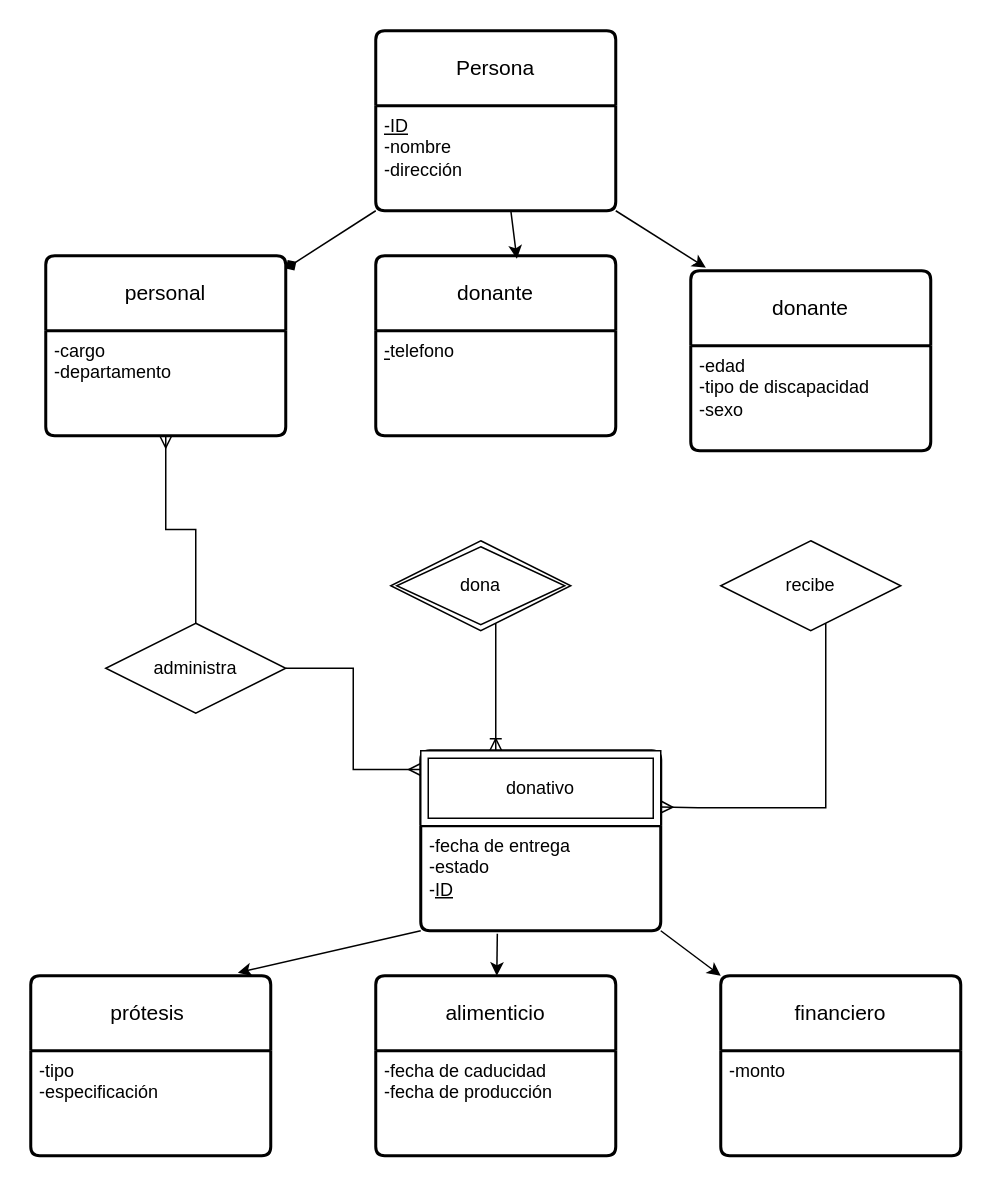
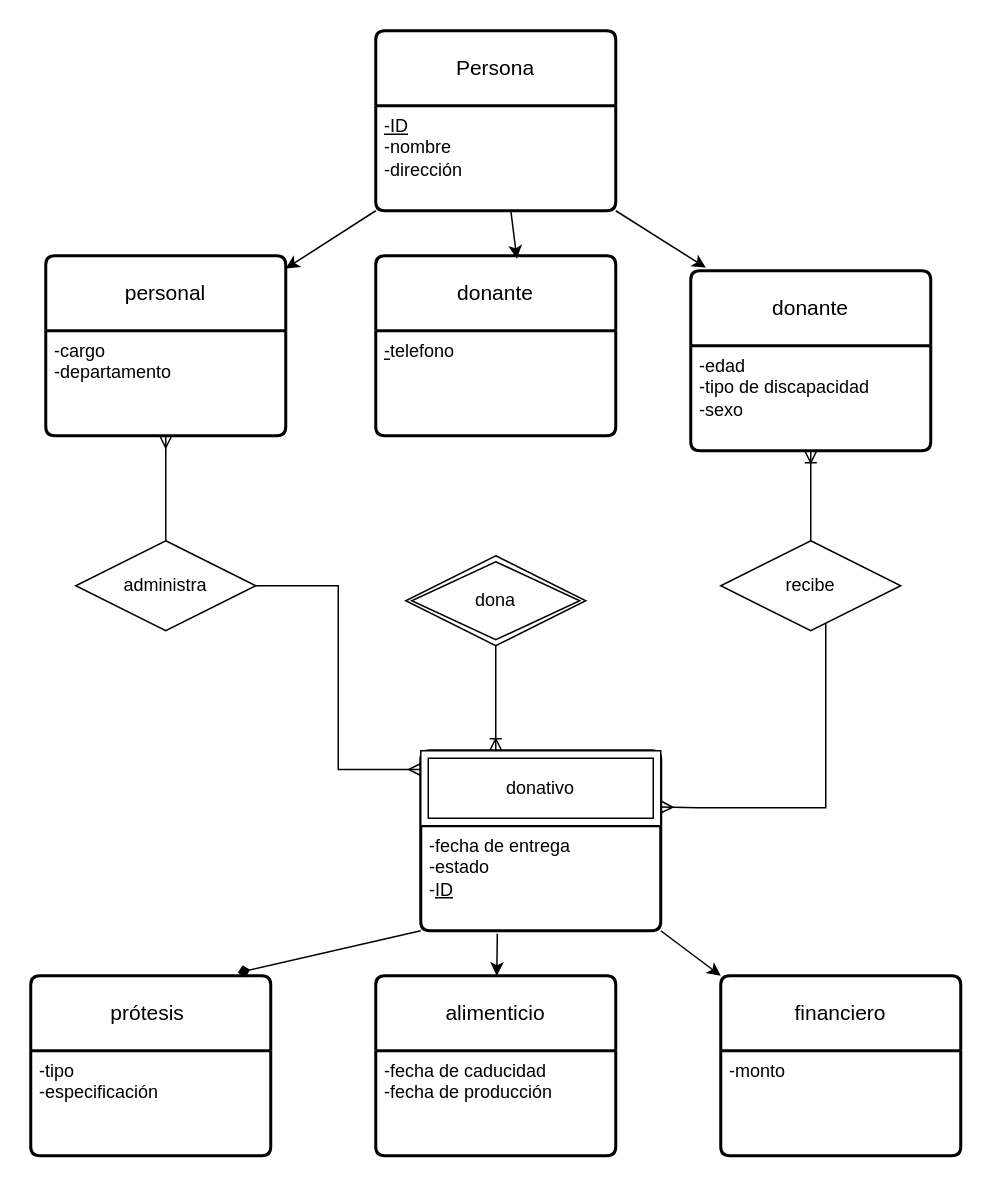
(296, 262) -> (295, 262)
none -> (811, 497)
(481, 586) -> (496, 601)
(196, 668) -> (166, 586)
(249, 970) -> (250, 970)
